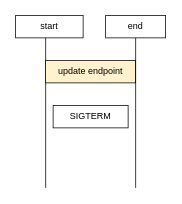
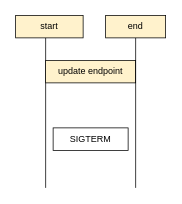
(49, 27) -> (49, 27)
(135, 27) -> (135, 27)
(90, 117) -> (90, 139)
